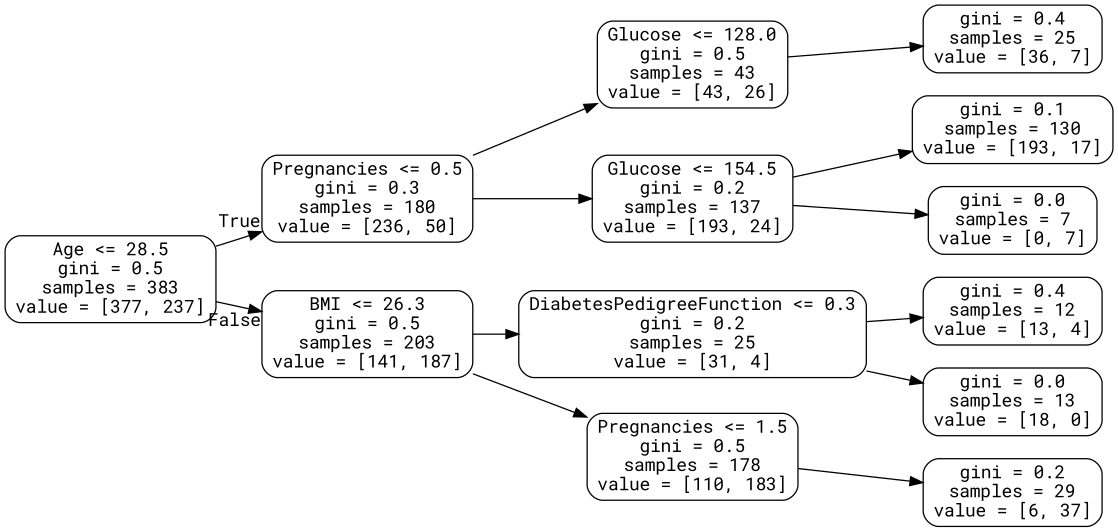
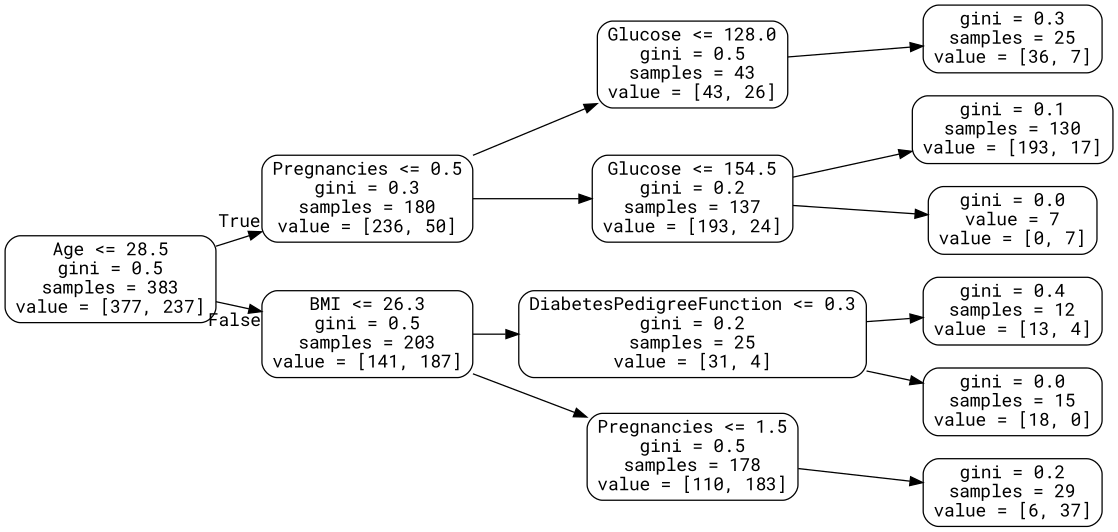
(1013, 39) -> (1013, 39)
(1013, 220) -> (1013, 220)
(1013, 402) -> (1013, 402)
